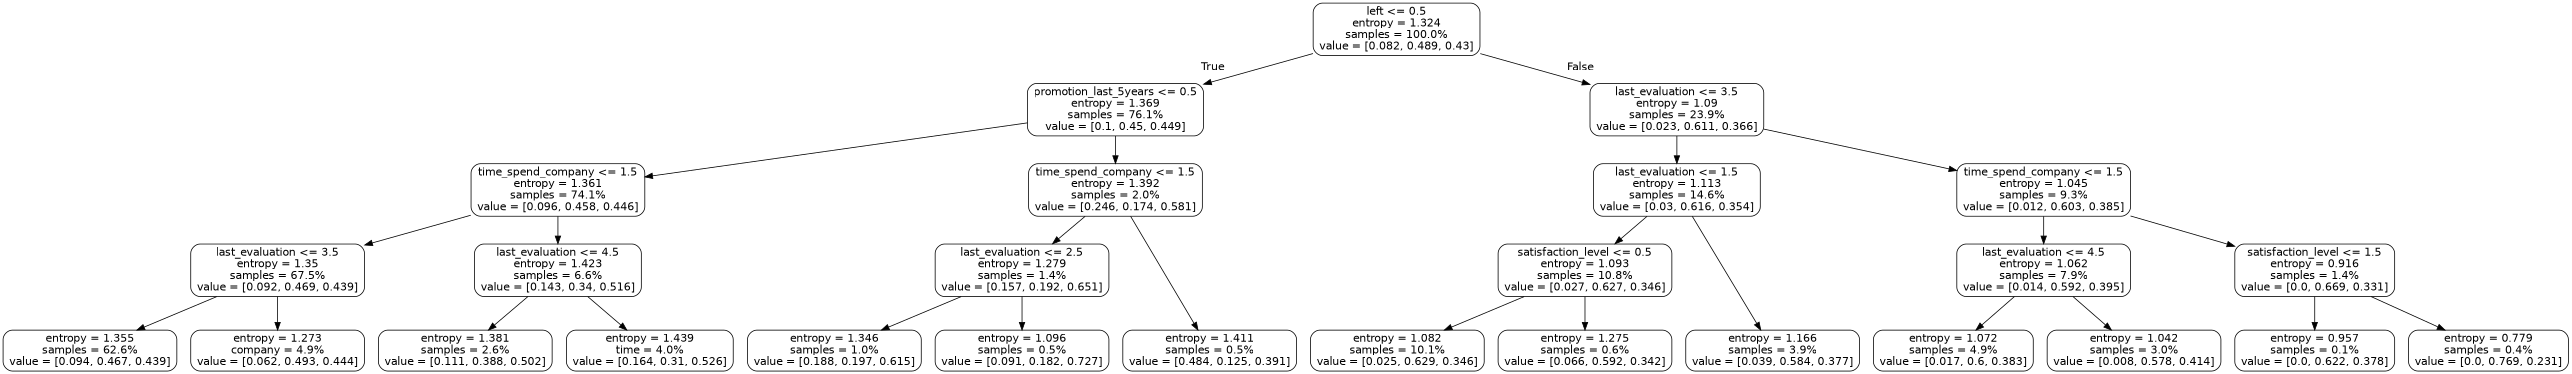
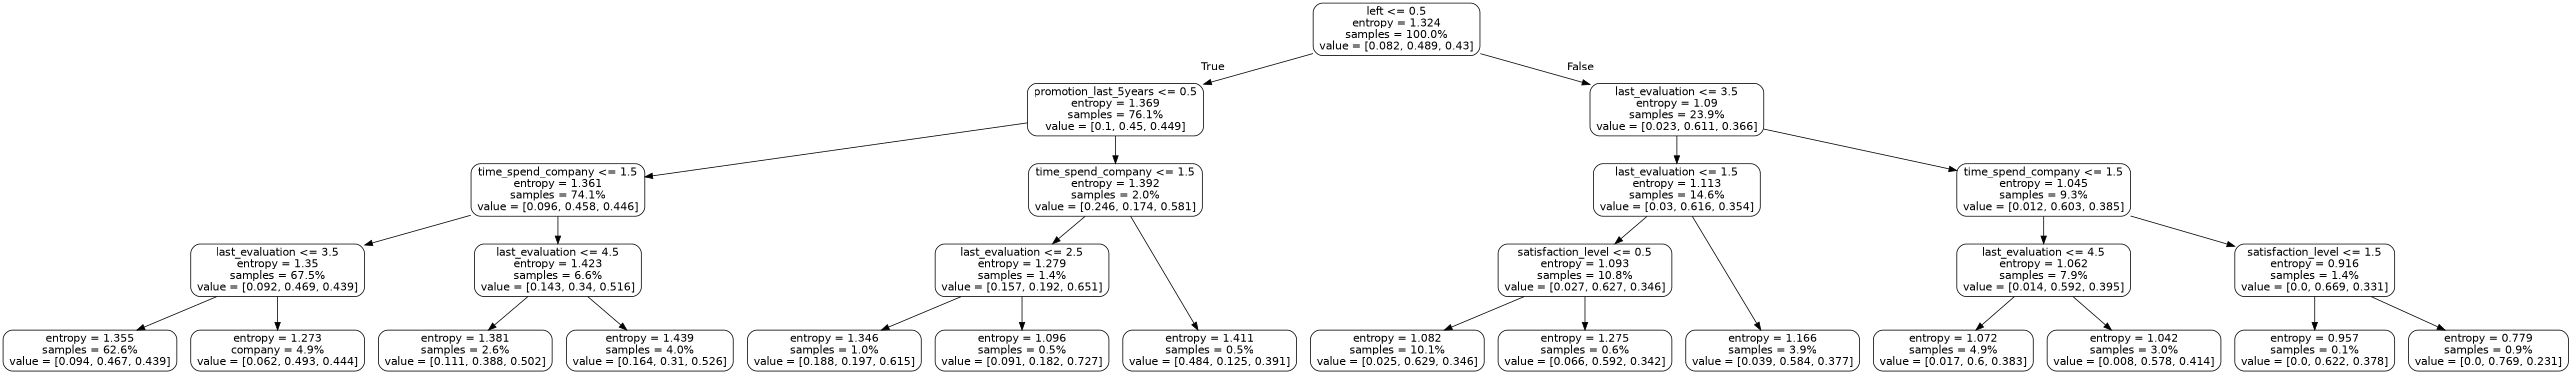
(650, 351) -> (650, 351)
(2488, 351) -> (2488, 351)
